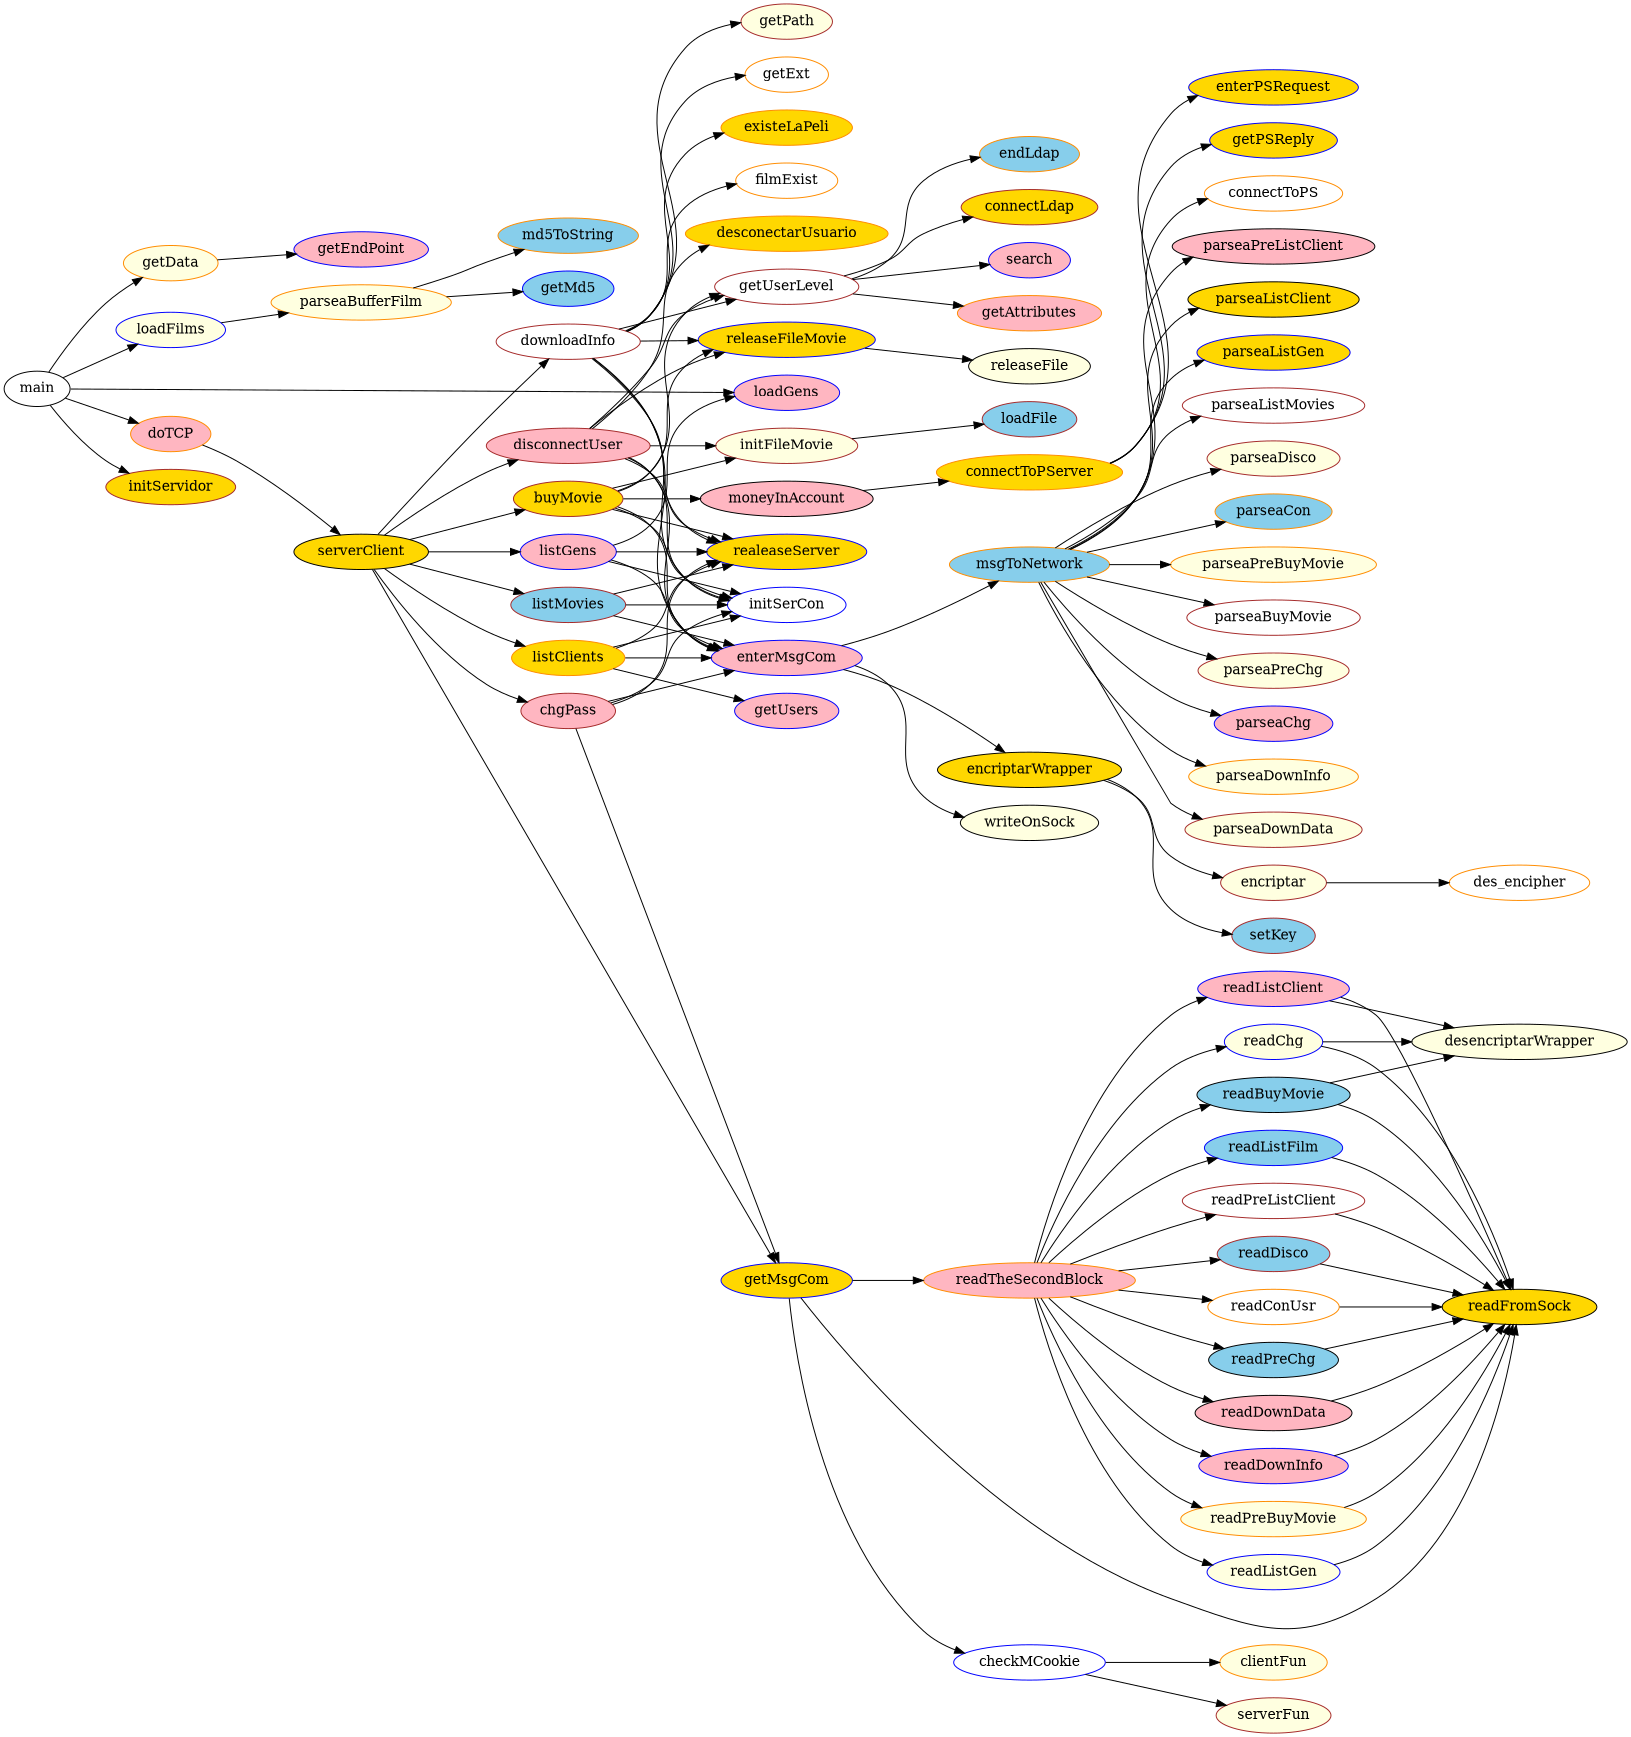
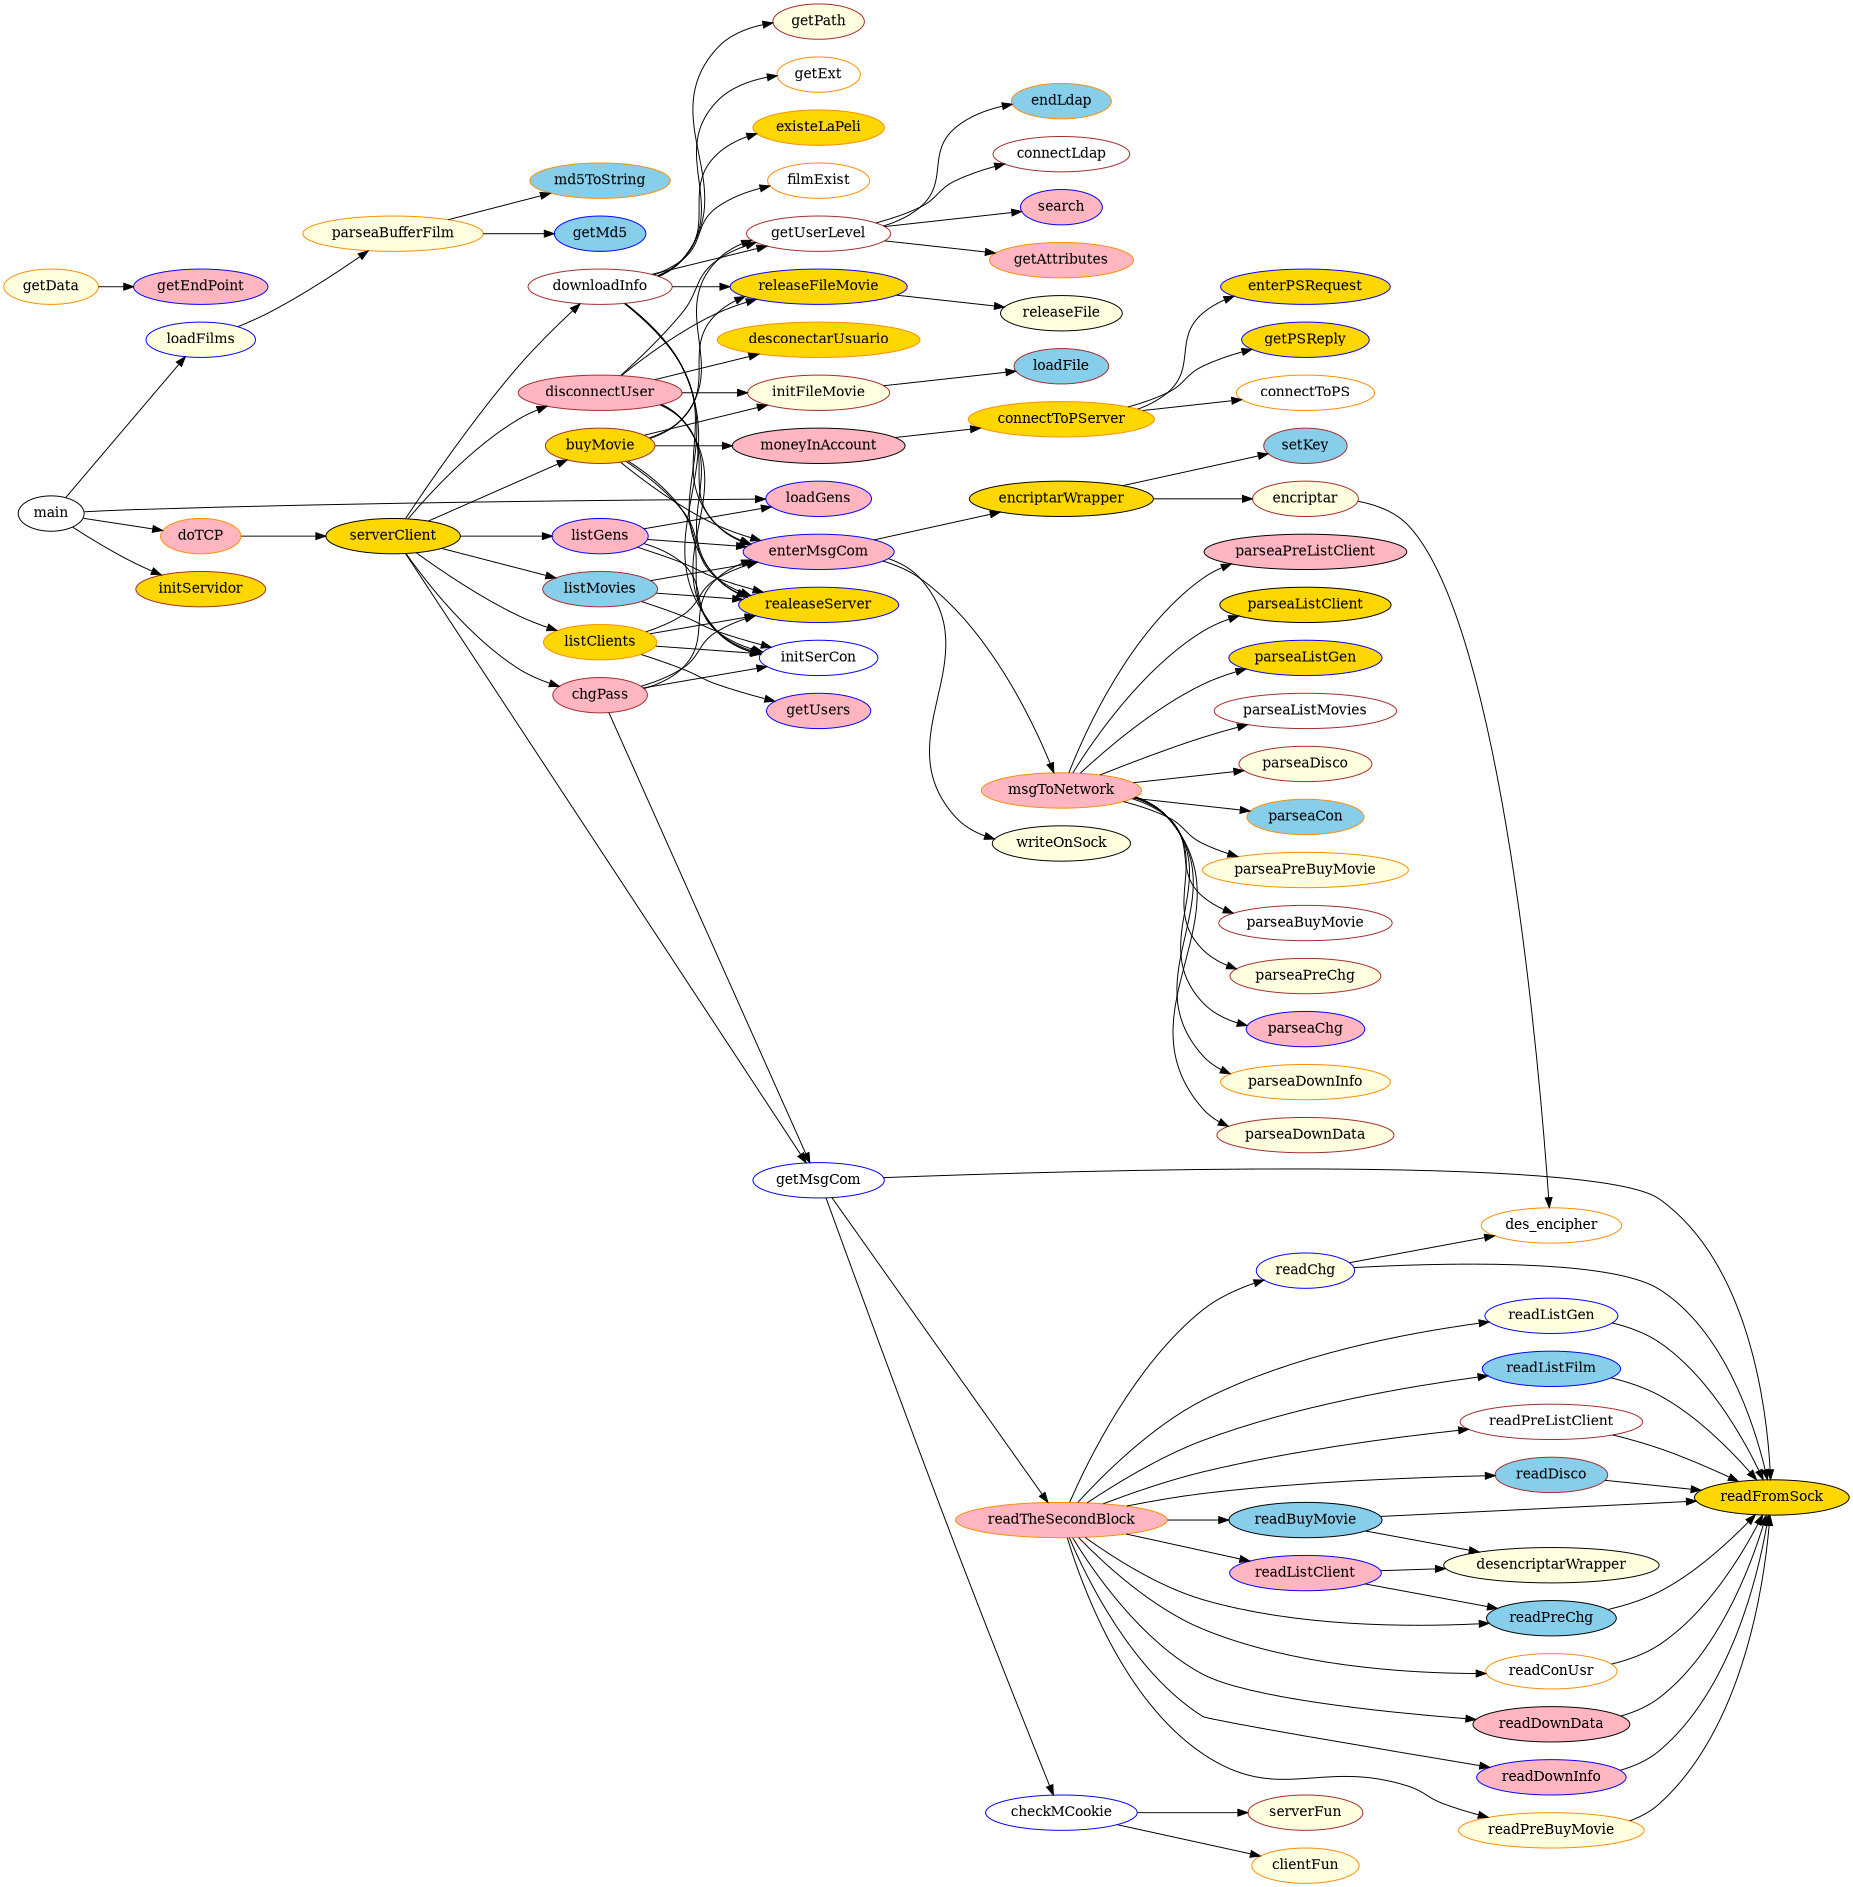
(1029, 207) -> (1061, 154)
(87, 323) -> none
(1029, 565) -> (1061, 790)
(1362, 1042) -> (1417, 1250)
(1431, 1112) -> (1426, 1595)
(787, 1280) -> (819, 1180)
